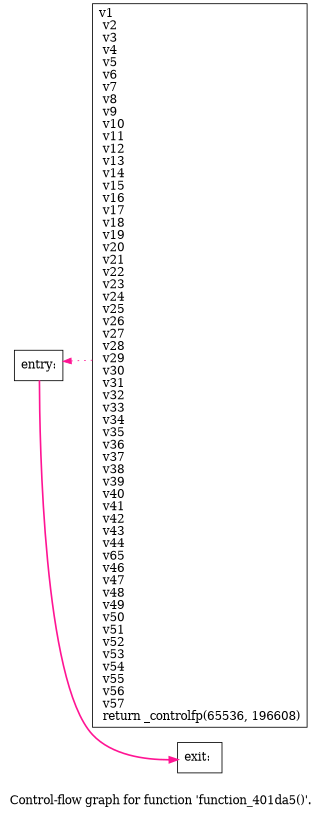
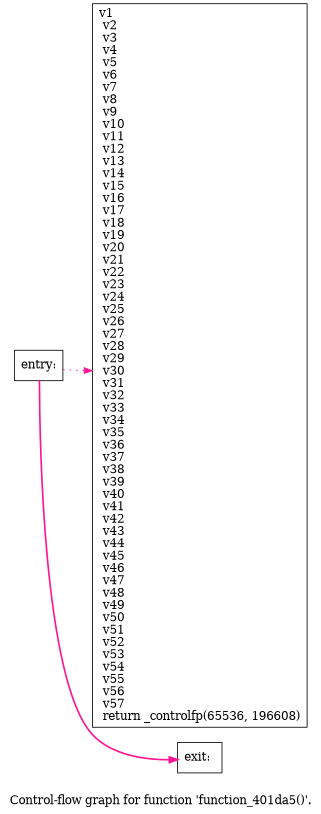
(82, 361) -> (74, 370)
(112, 556) -> (112, 556)
